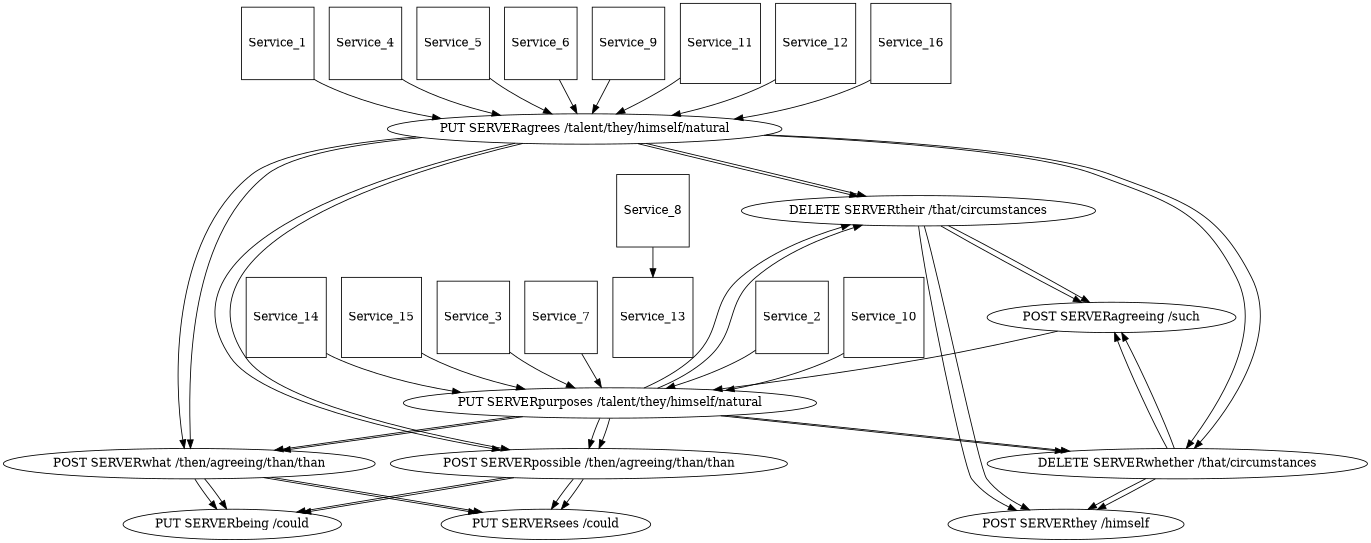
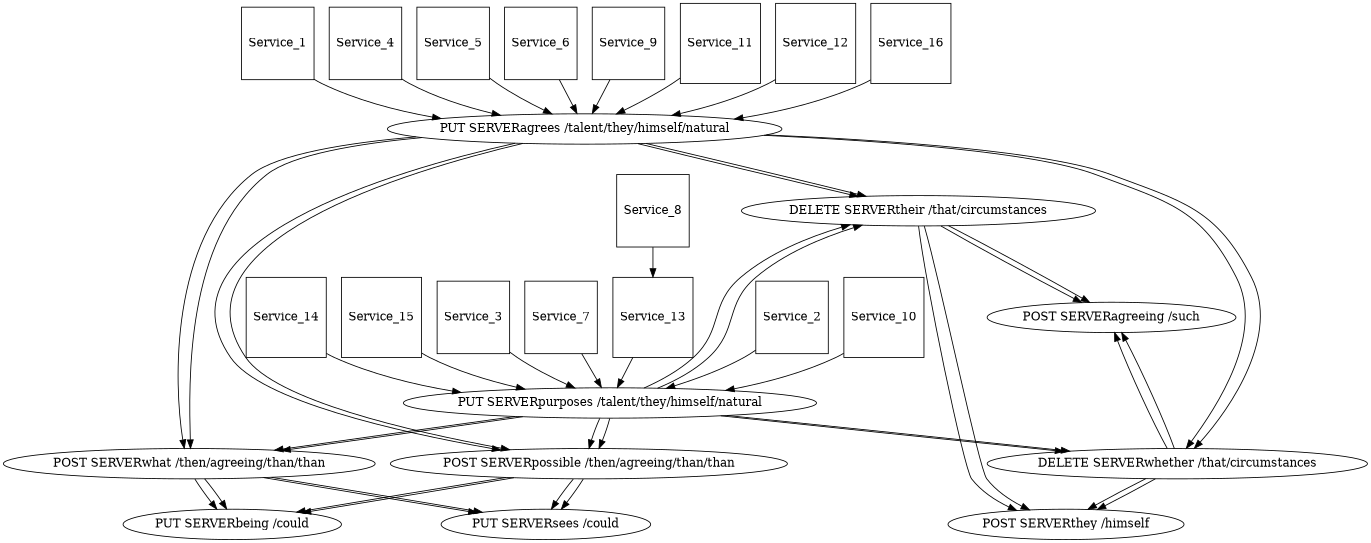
(891, 364) -> (627, 369)
